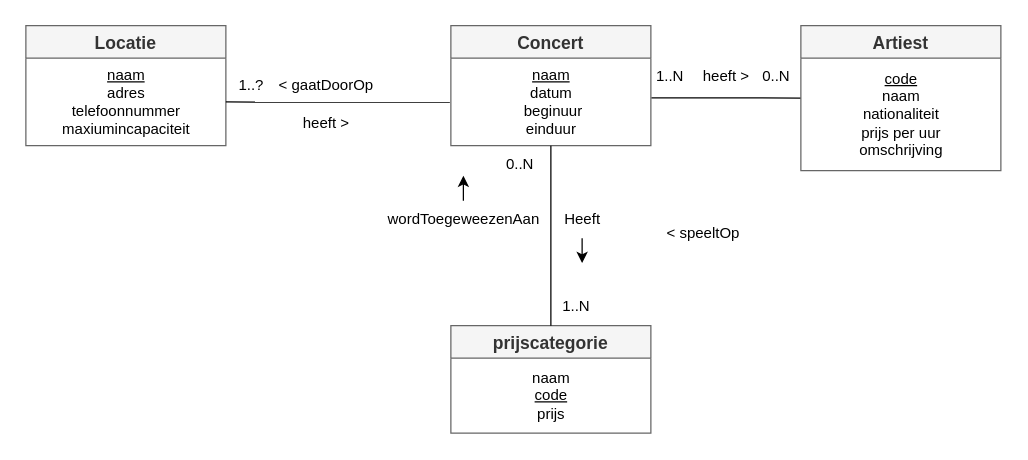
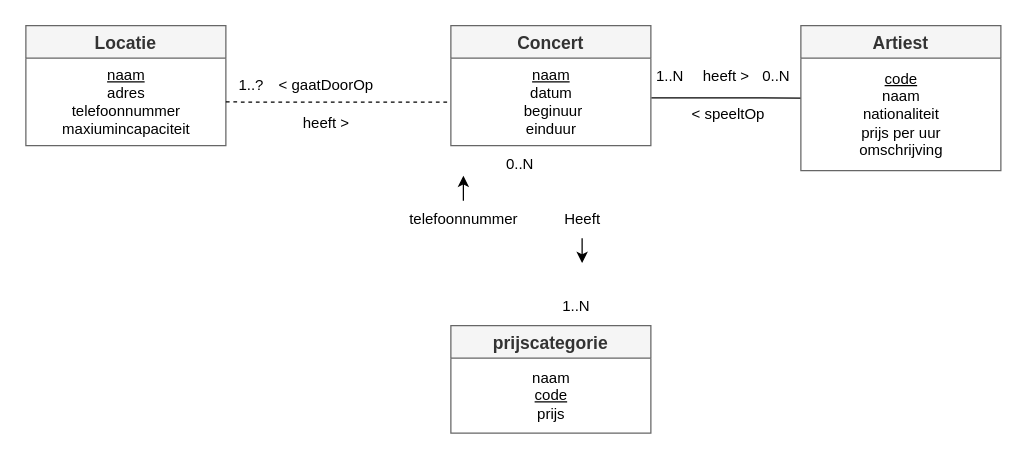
(338, 102) -> (338, 102)
(464, 219) -> (464, 219)
(701, 233) -> (726, 114)
(551, 237) -> none
